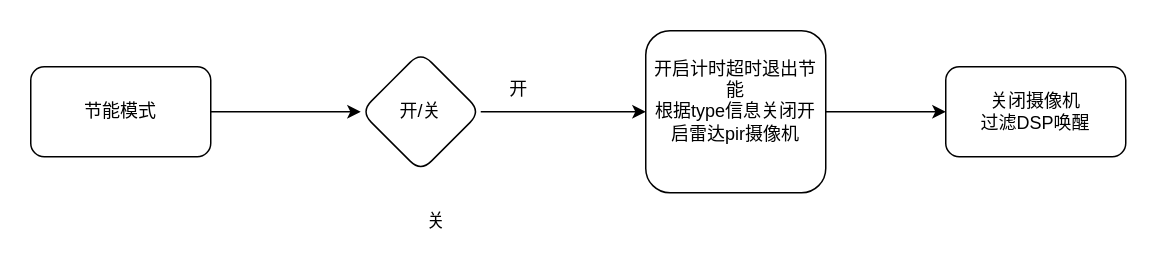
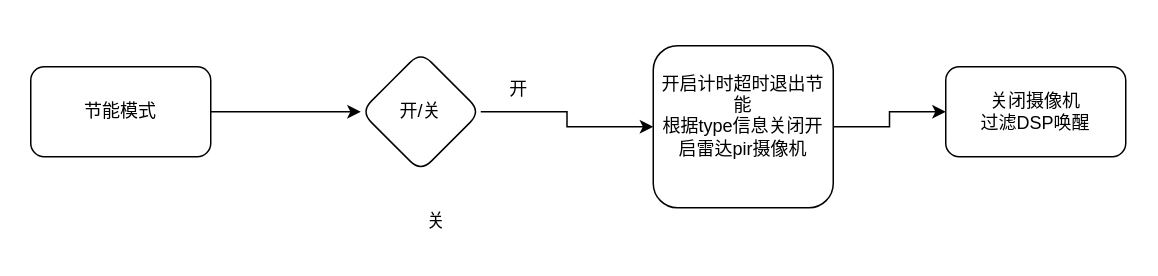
(736, 112) -> (743, 127)
